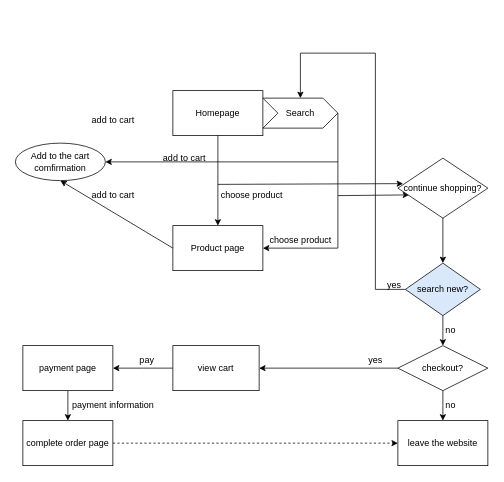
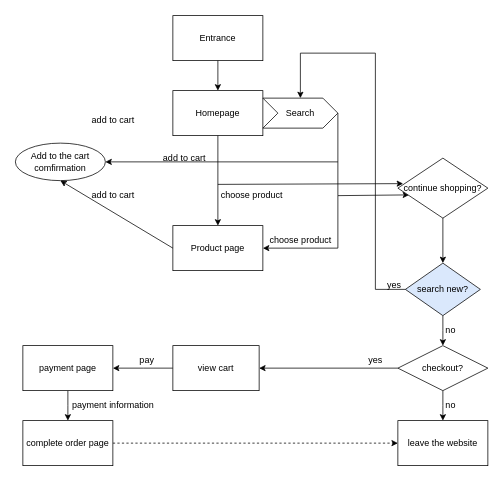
none -> (218, 38)
none -> (218, 84)
